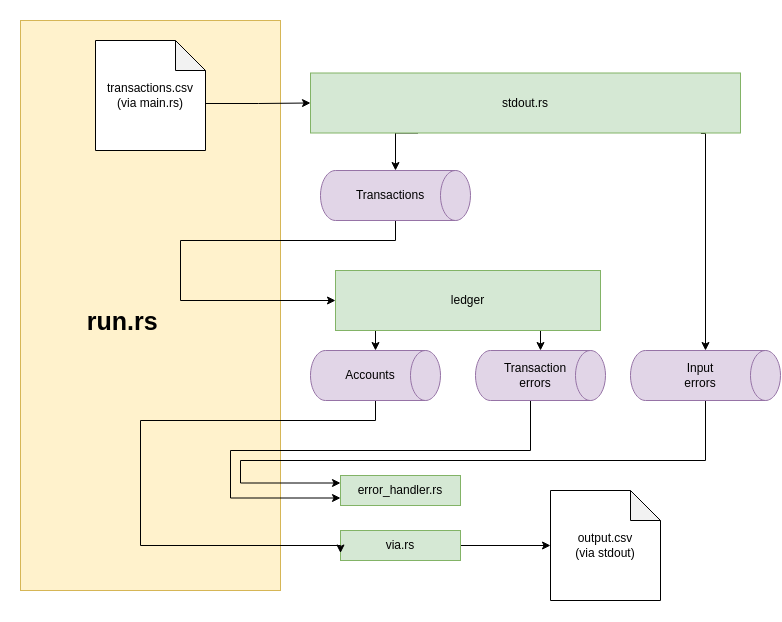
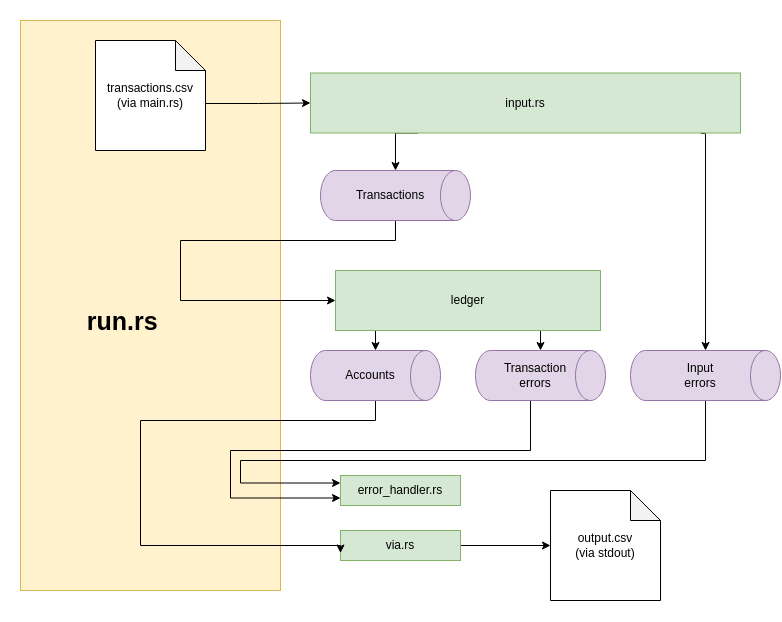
(526, 104) -> (526, 104)
